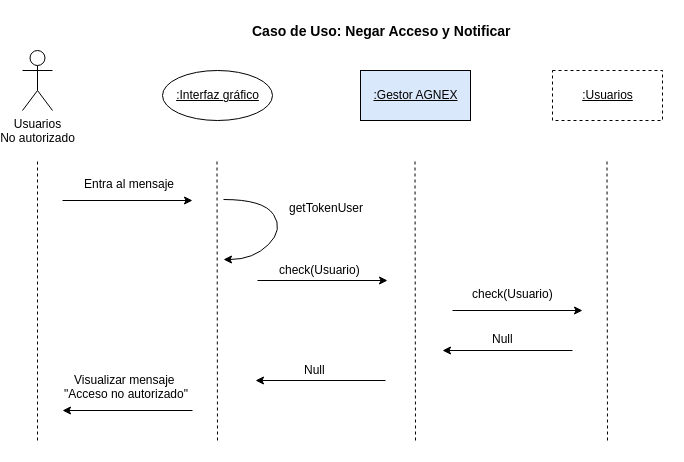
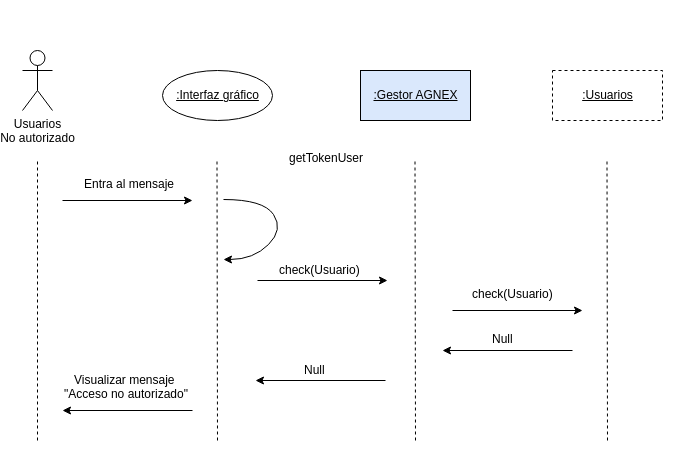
(386, 31) -> none
(333, 209) -> (333, 159)
